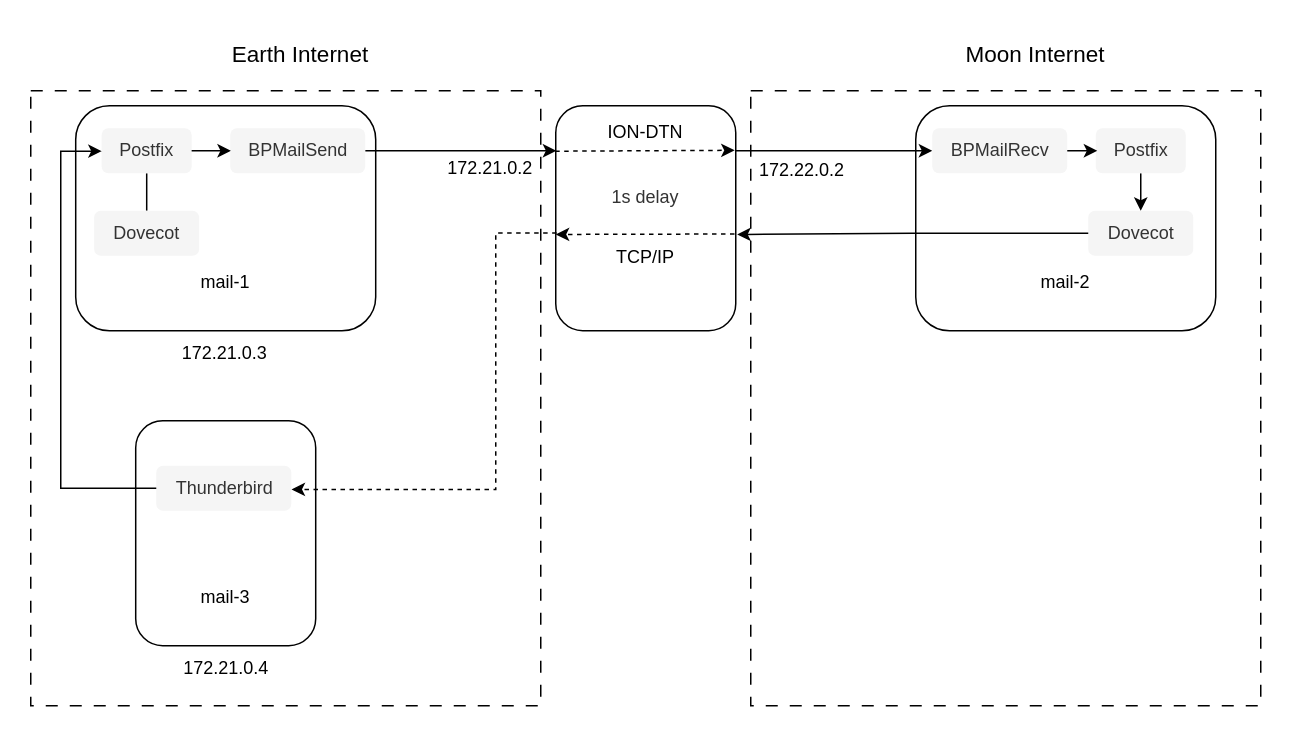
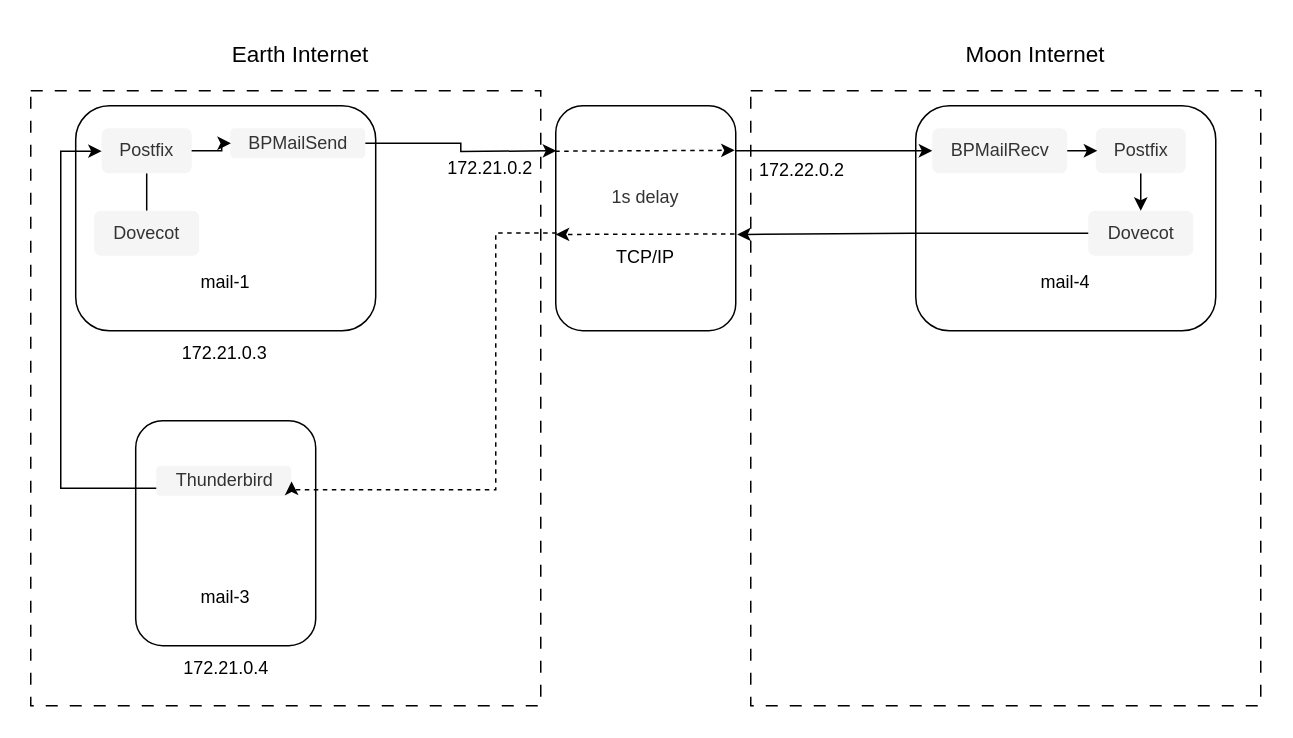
(646, 133) -> none
(298, 151) -> (298, 143)
(1066, 218) -> (1066, 218)
(224, 488) -> (224, 481)
